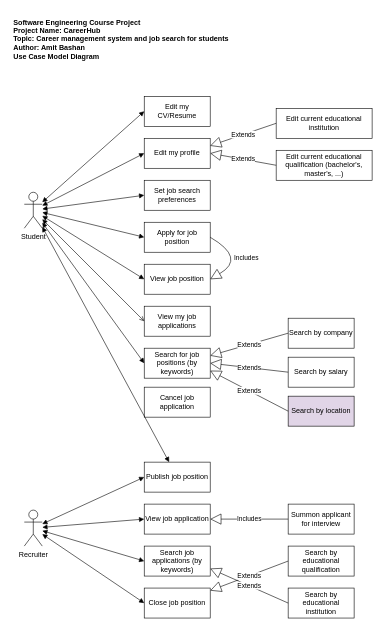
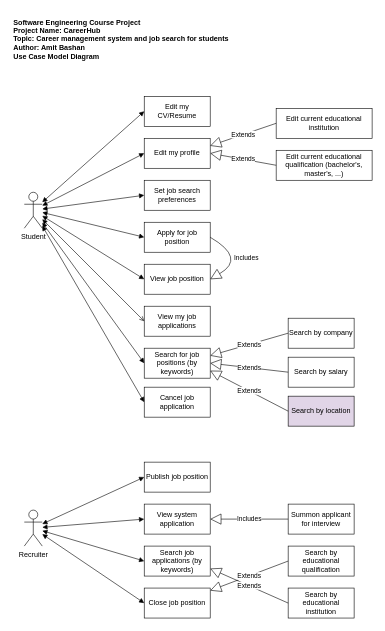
(106, 344) -> (93, 314)
(177, 519) -> (177, 519)
